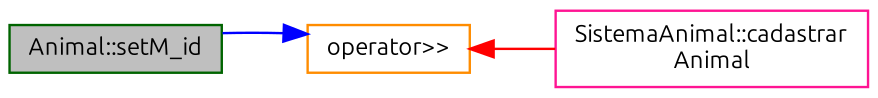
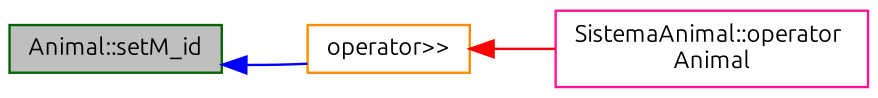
(253, 33) -> (277, 65)
(712, 49) -> (712, 49)
